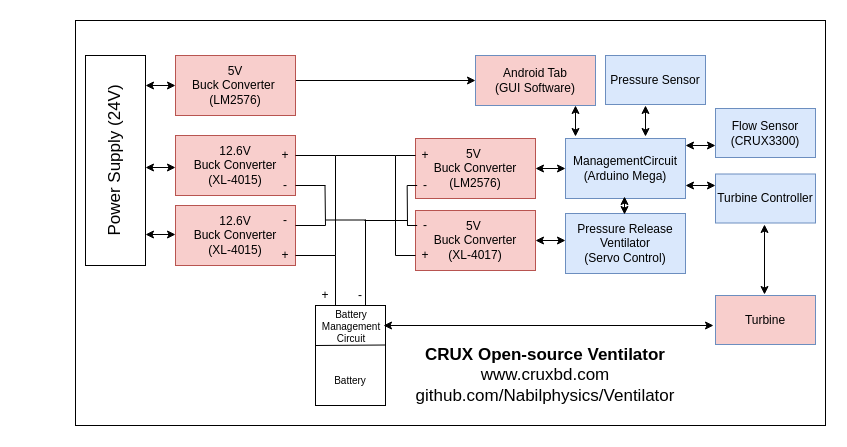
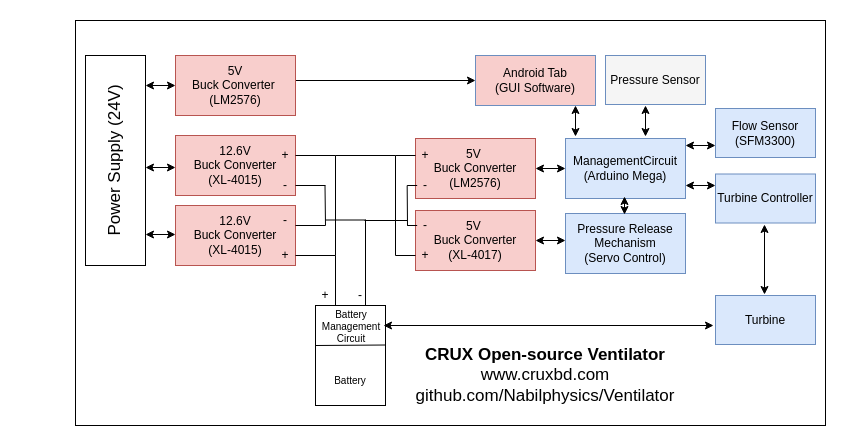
(656, 80) -> (656, 80)
(766, 134) -> (766, 134)
(626, 244) -> (626, 244)
(766, 320) -> (766, 320)
